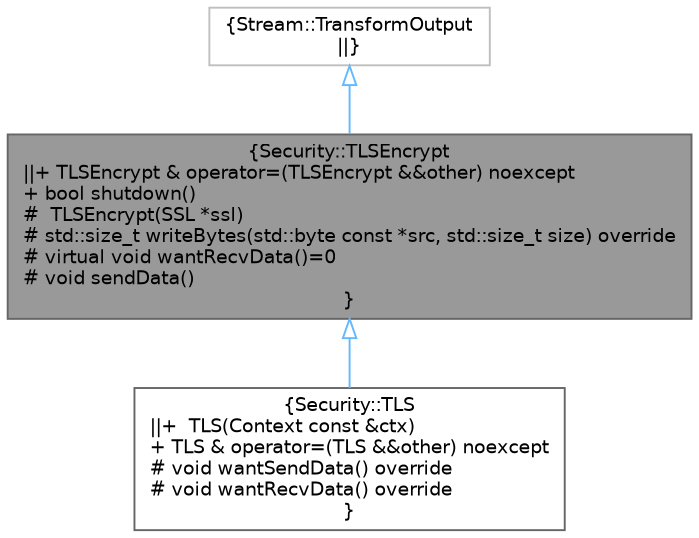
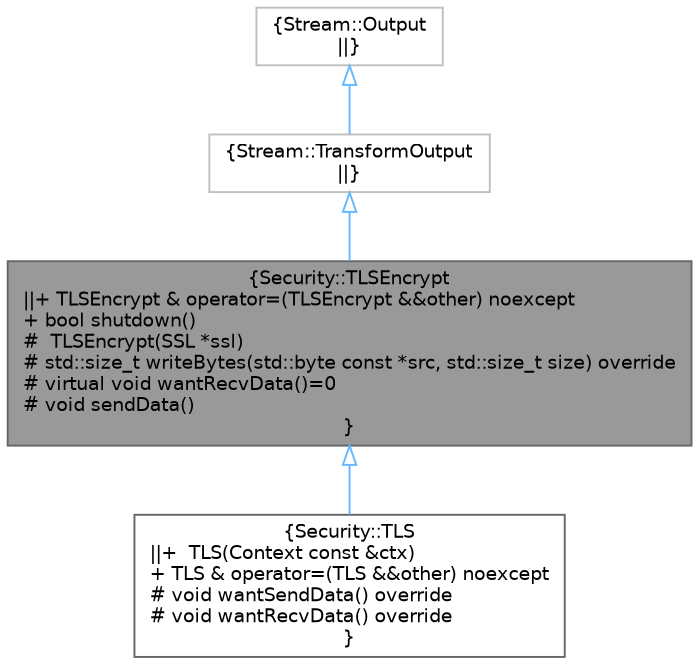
none -> (350, 36)
